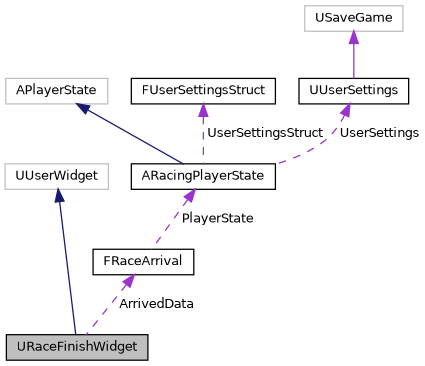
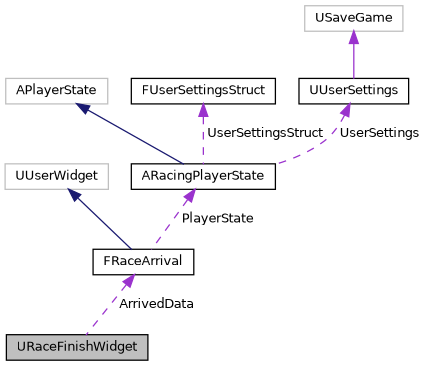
(68, 269) -> (105, 224)
